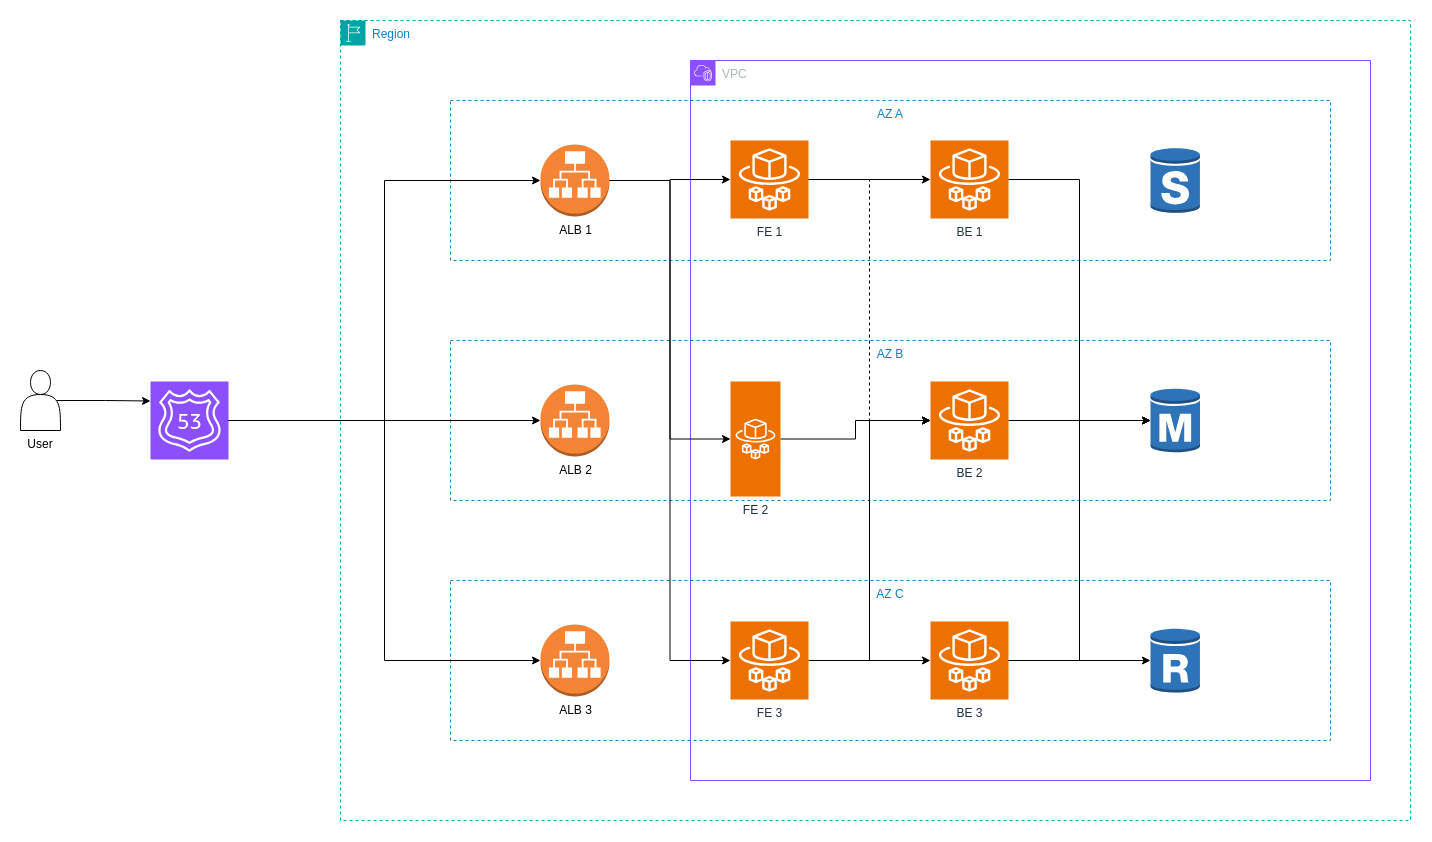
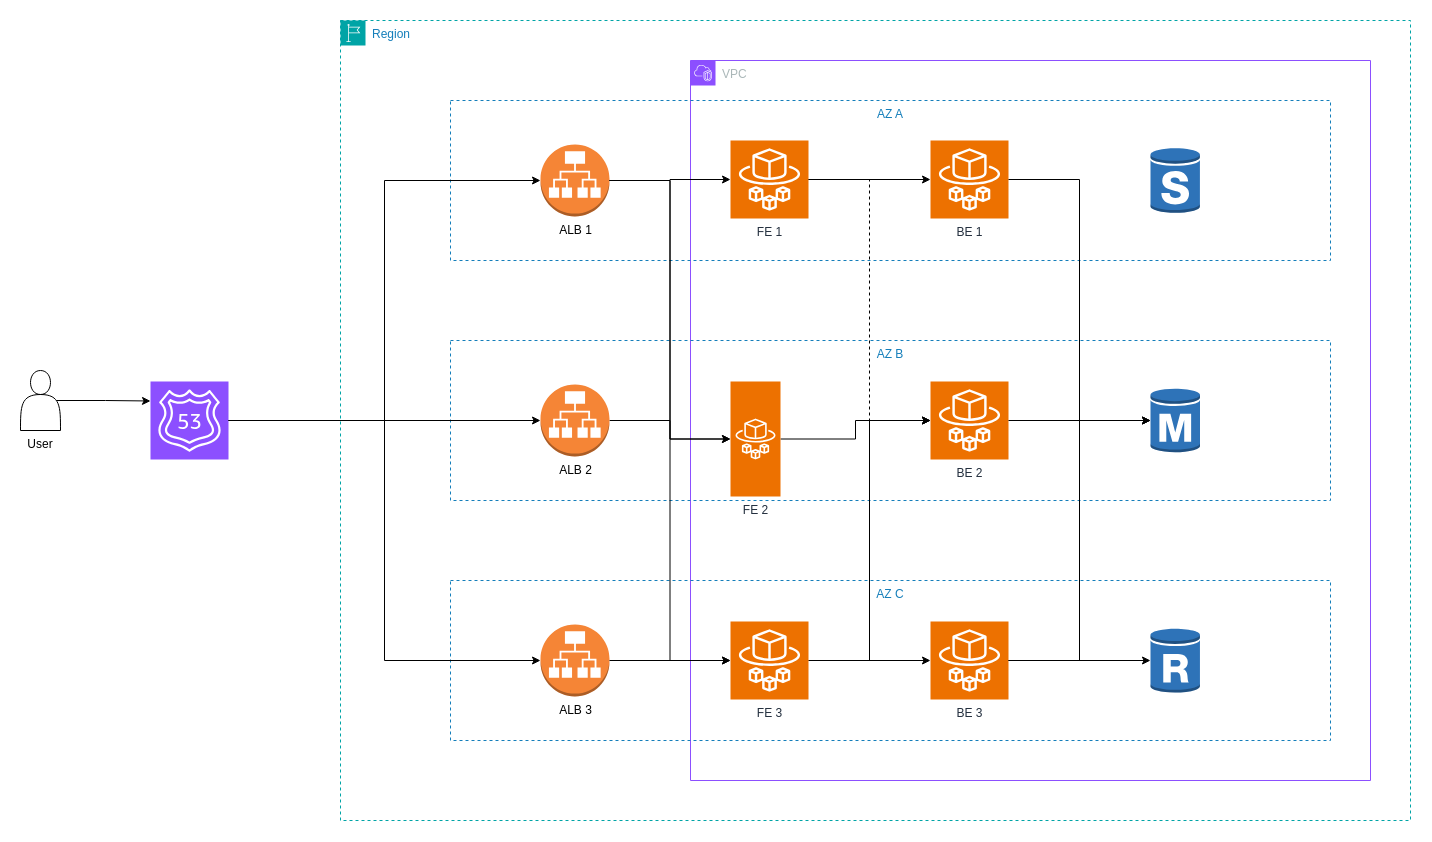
none -> (639, 421)
none -> (639, 661)
